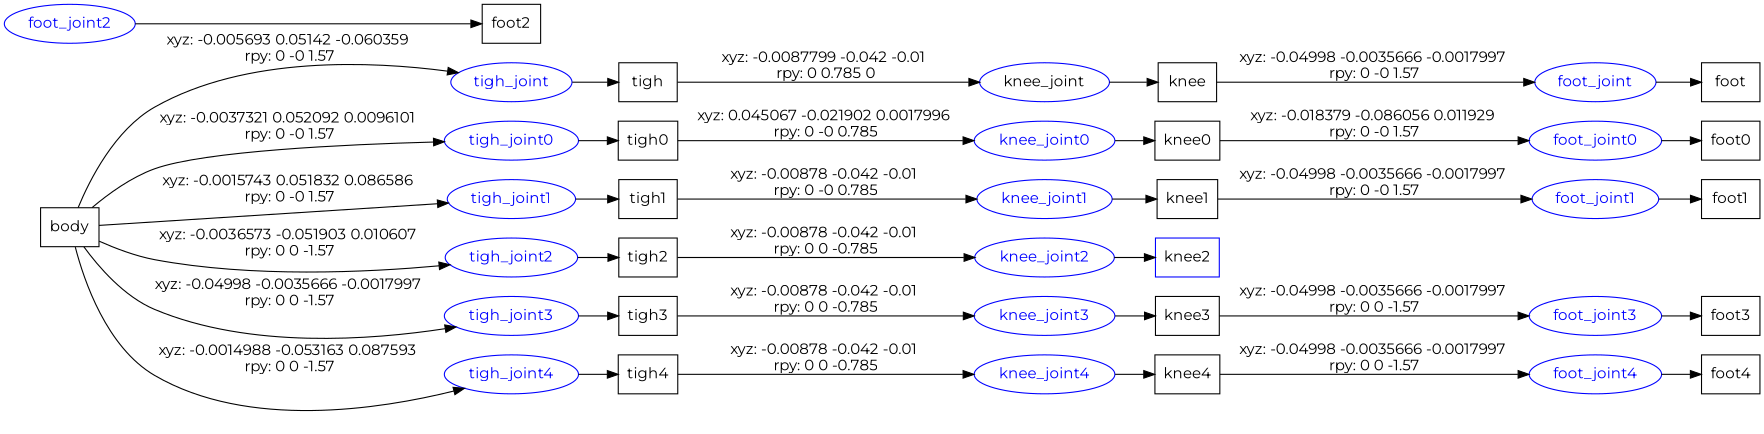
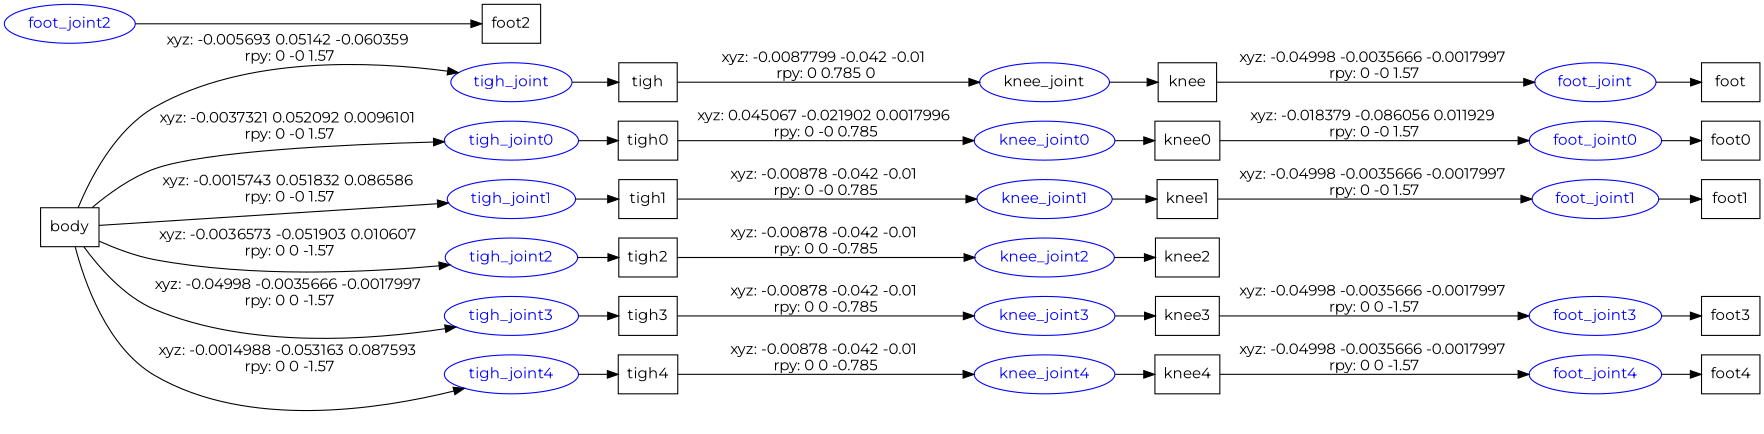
(1187, 258) -> (1187, 258)
